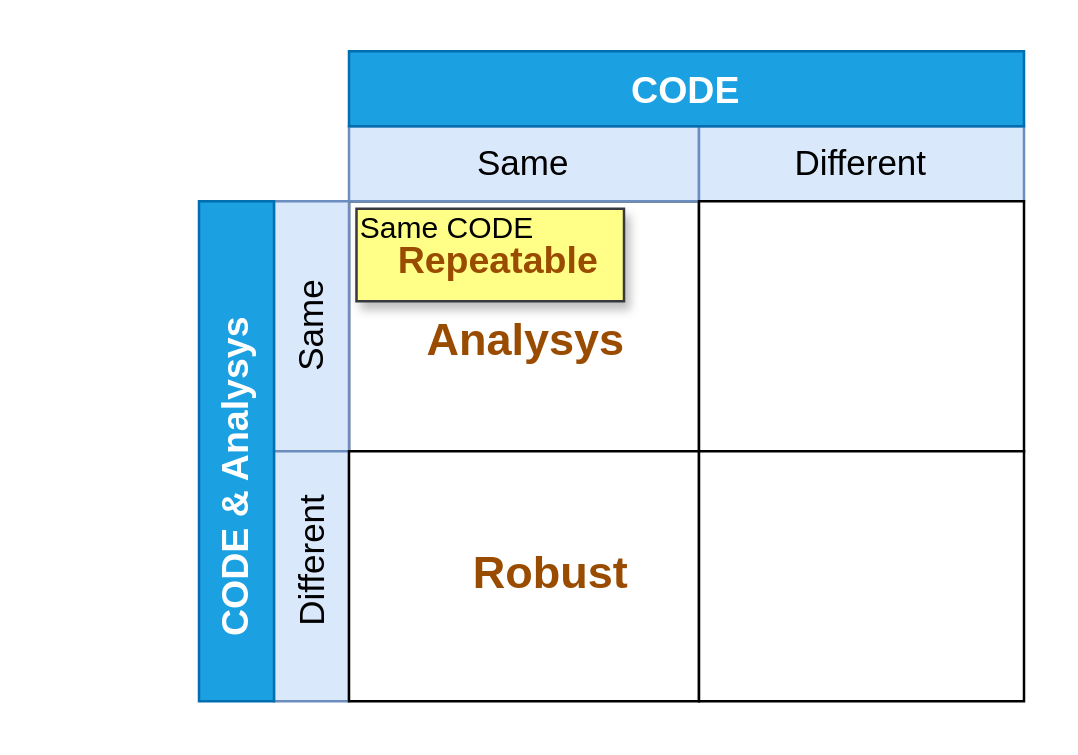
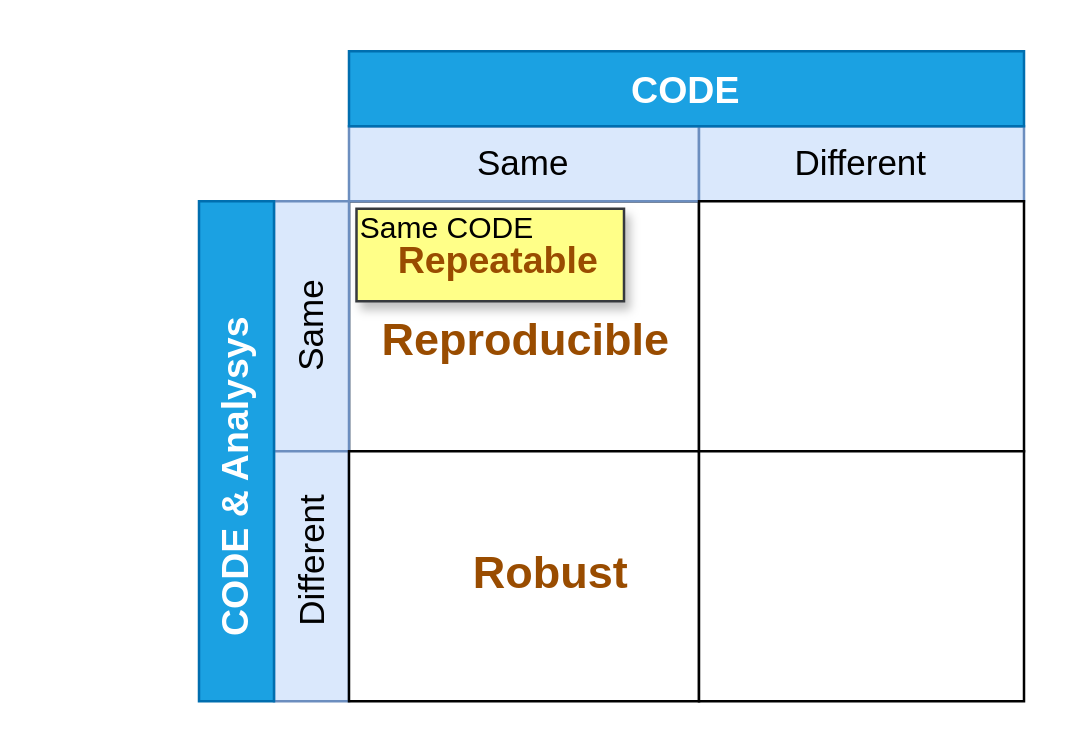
(526, 341) -> (526, 341)
